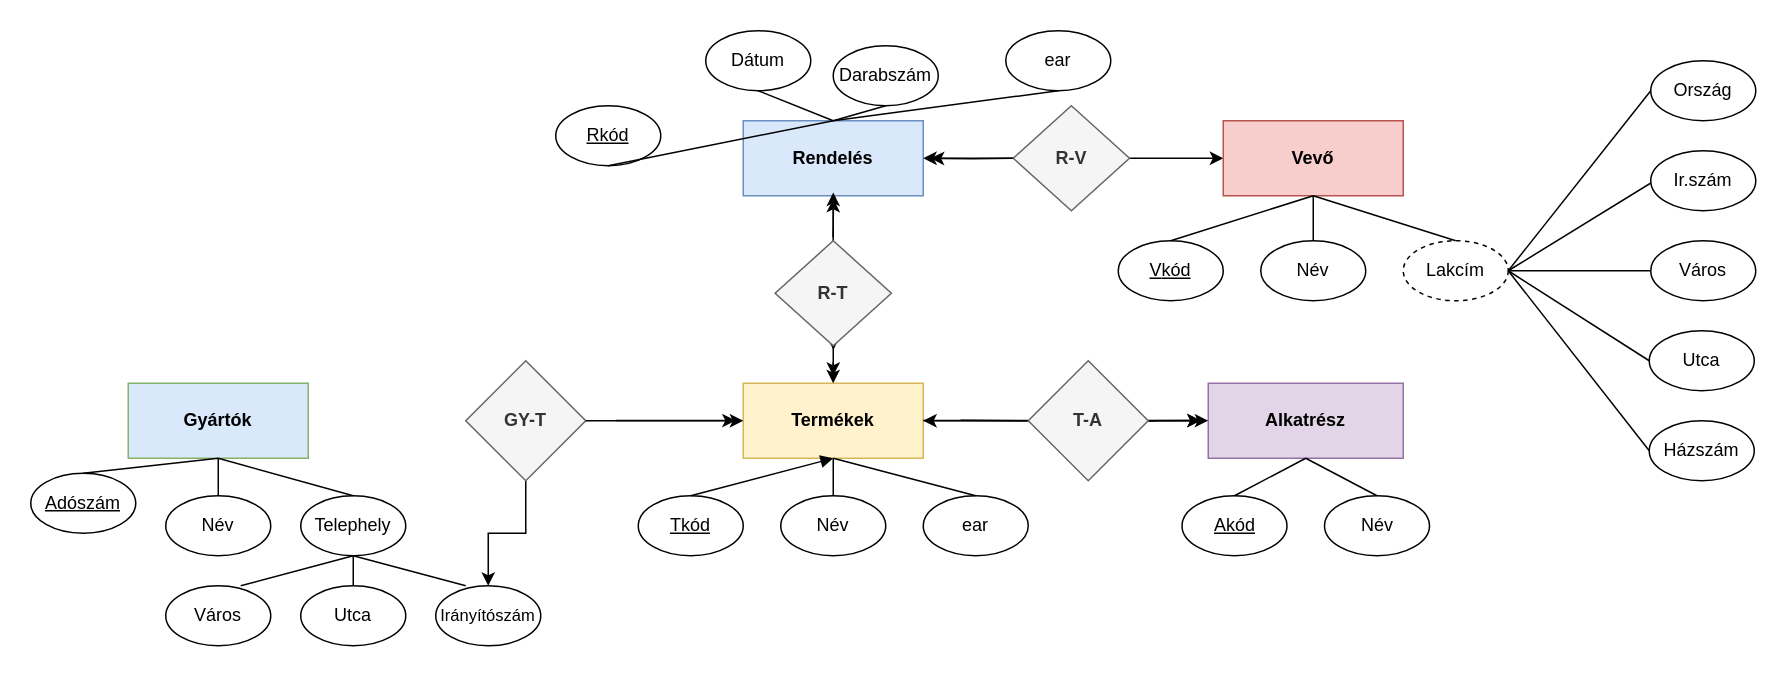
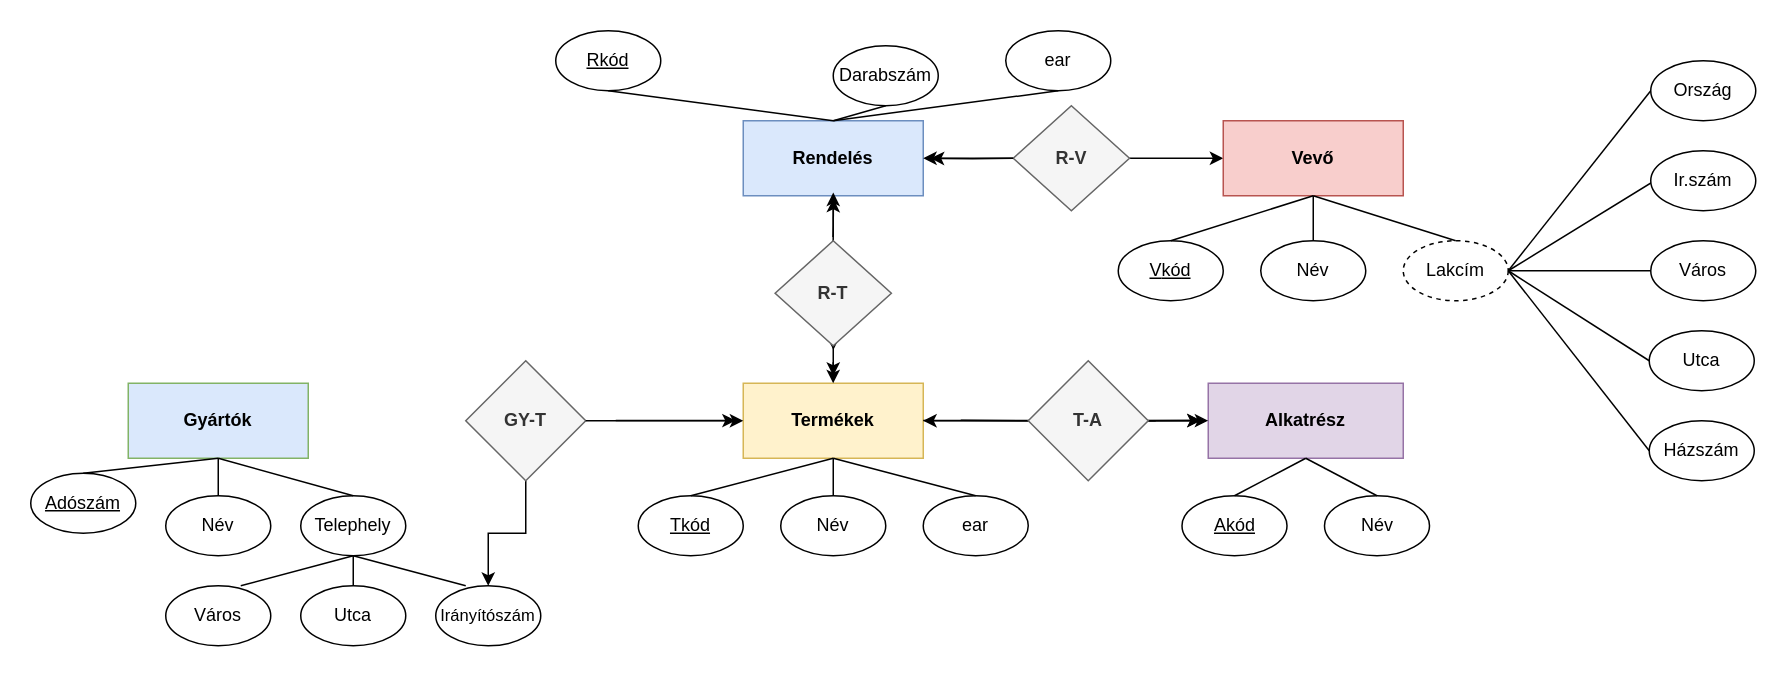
(758, 61) -> none
(793, 105) -> none
(608, 136) -> (608, 61)
(820, 462) -> (825, 461)
